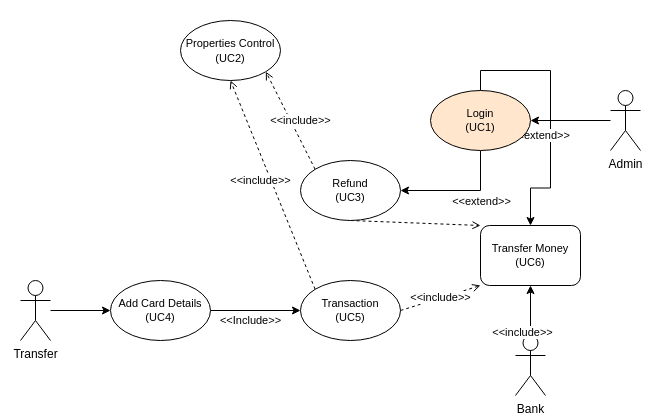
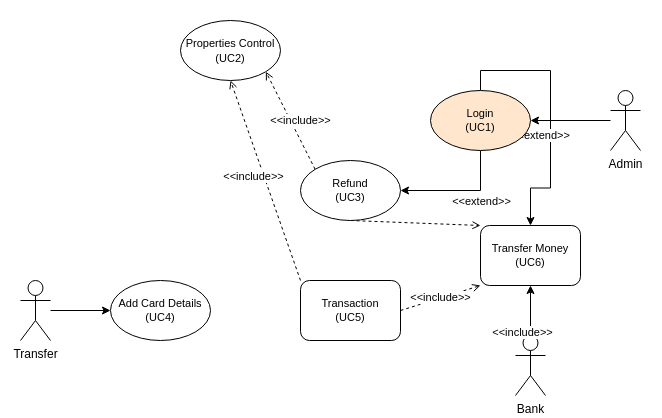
(252, 311) -> none
(351, 311) -> (351, 311)
